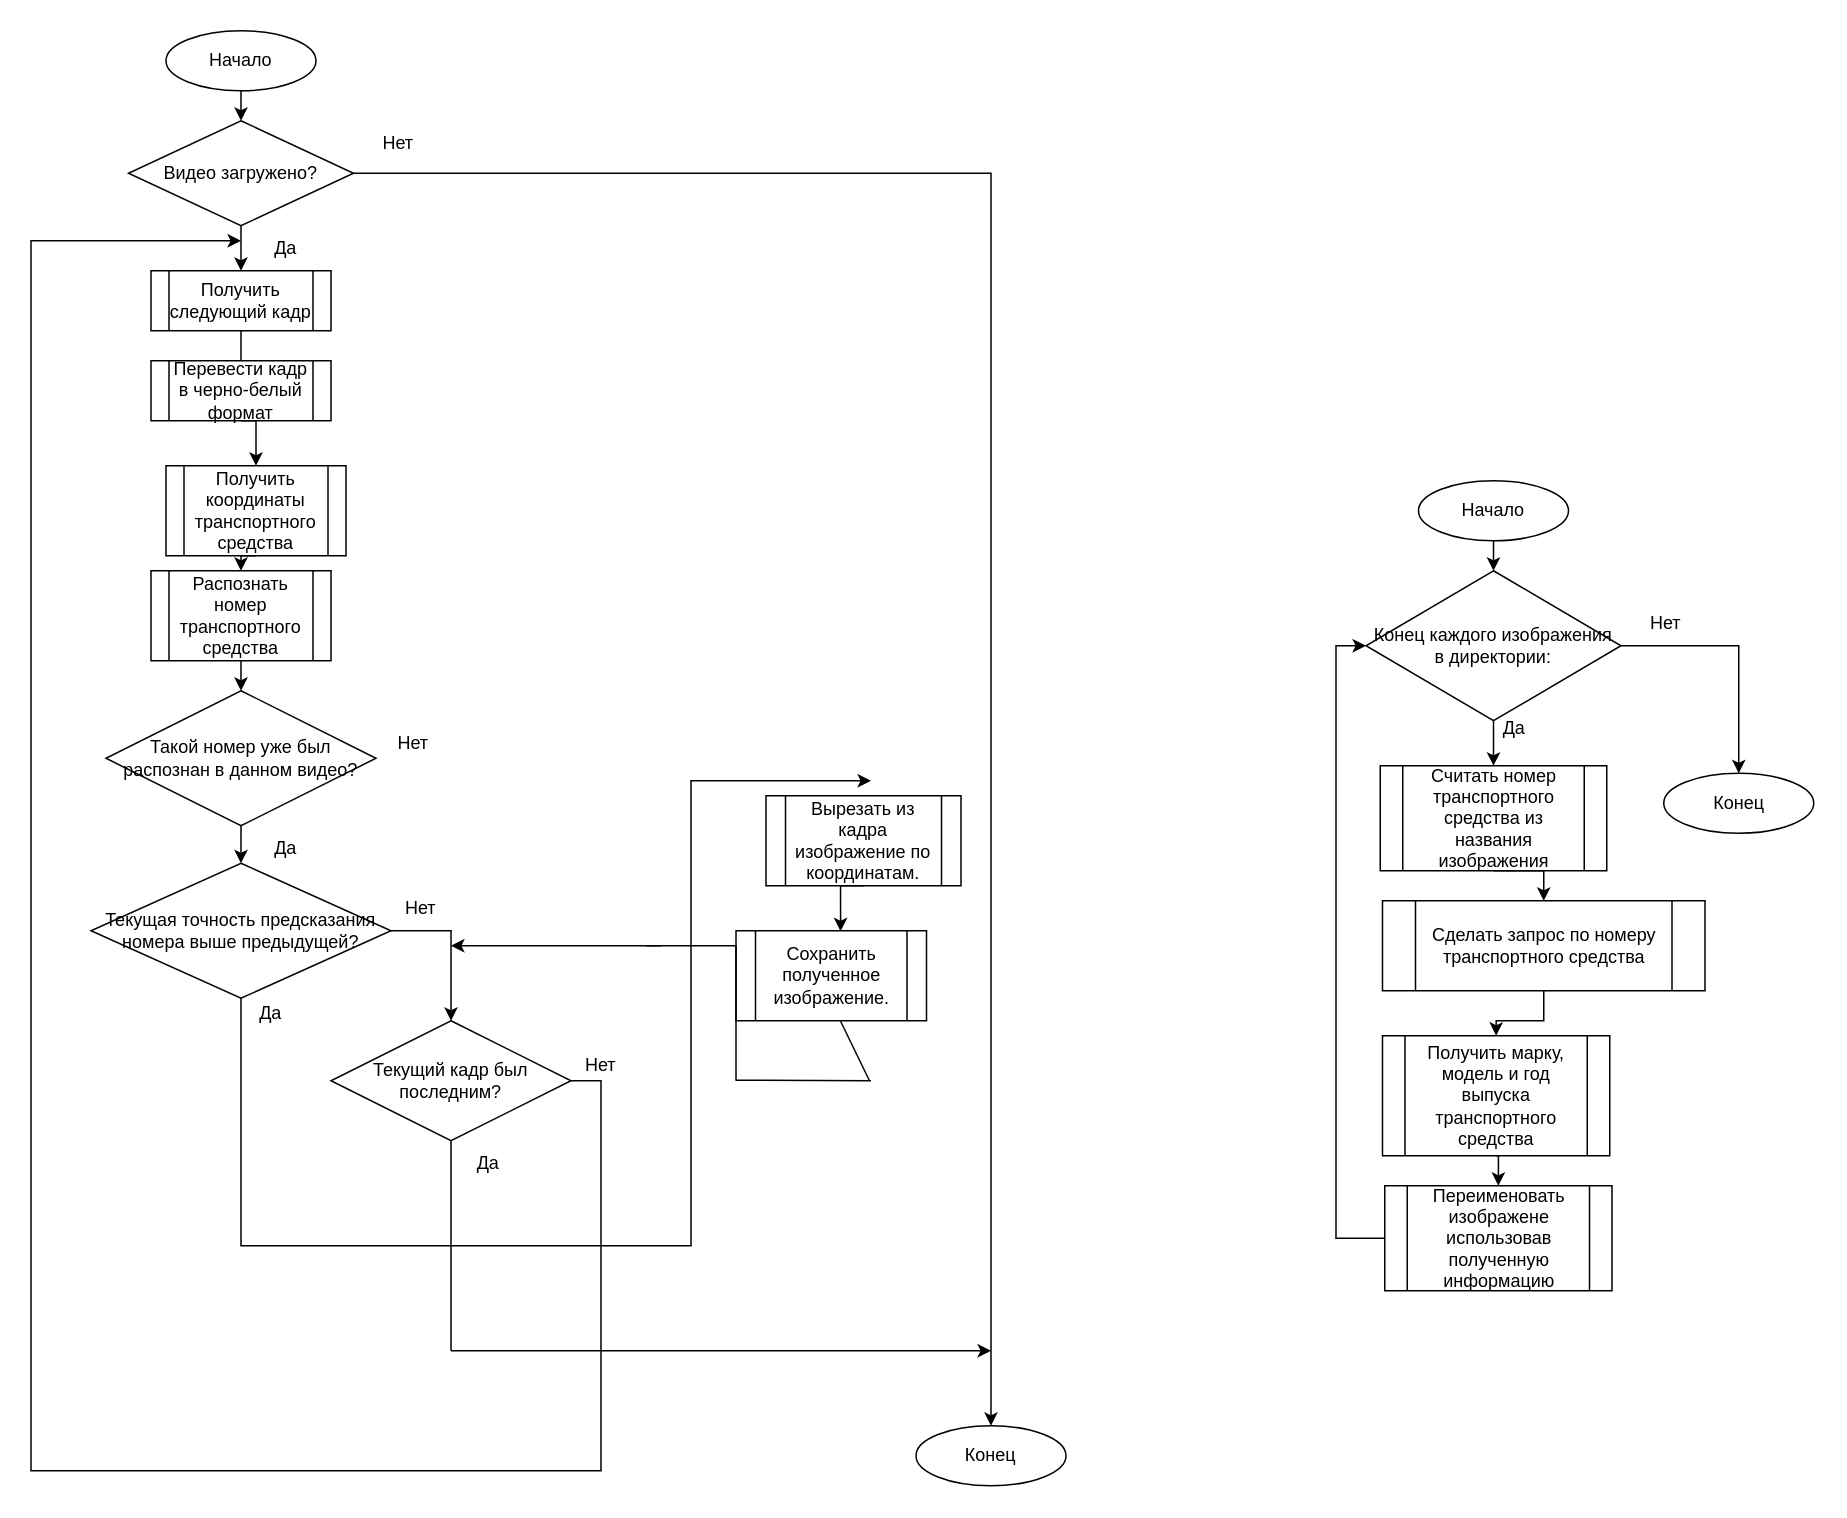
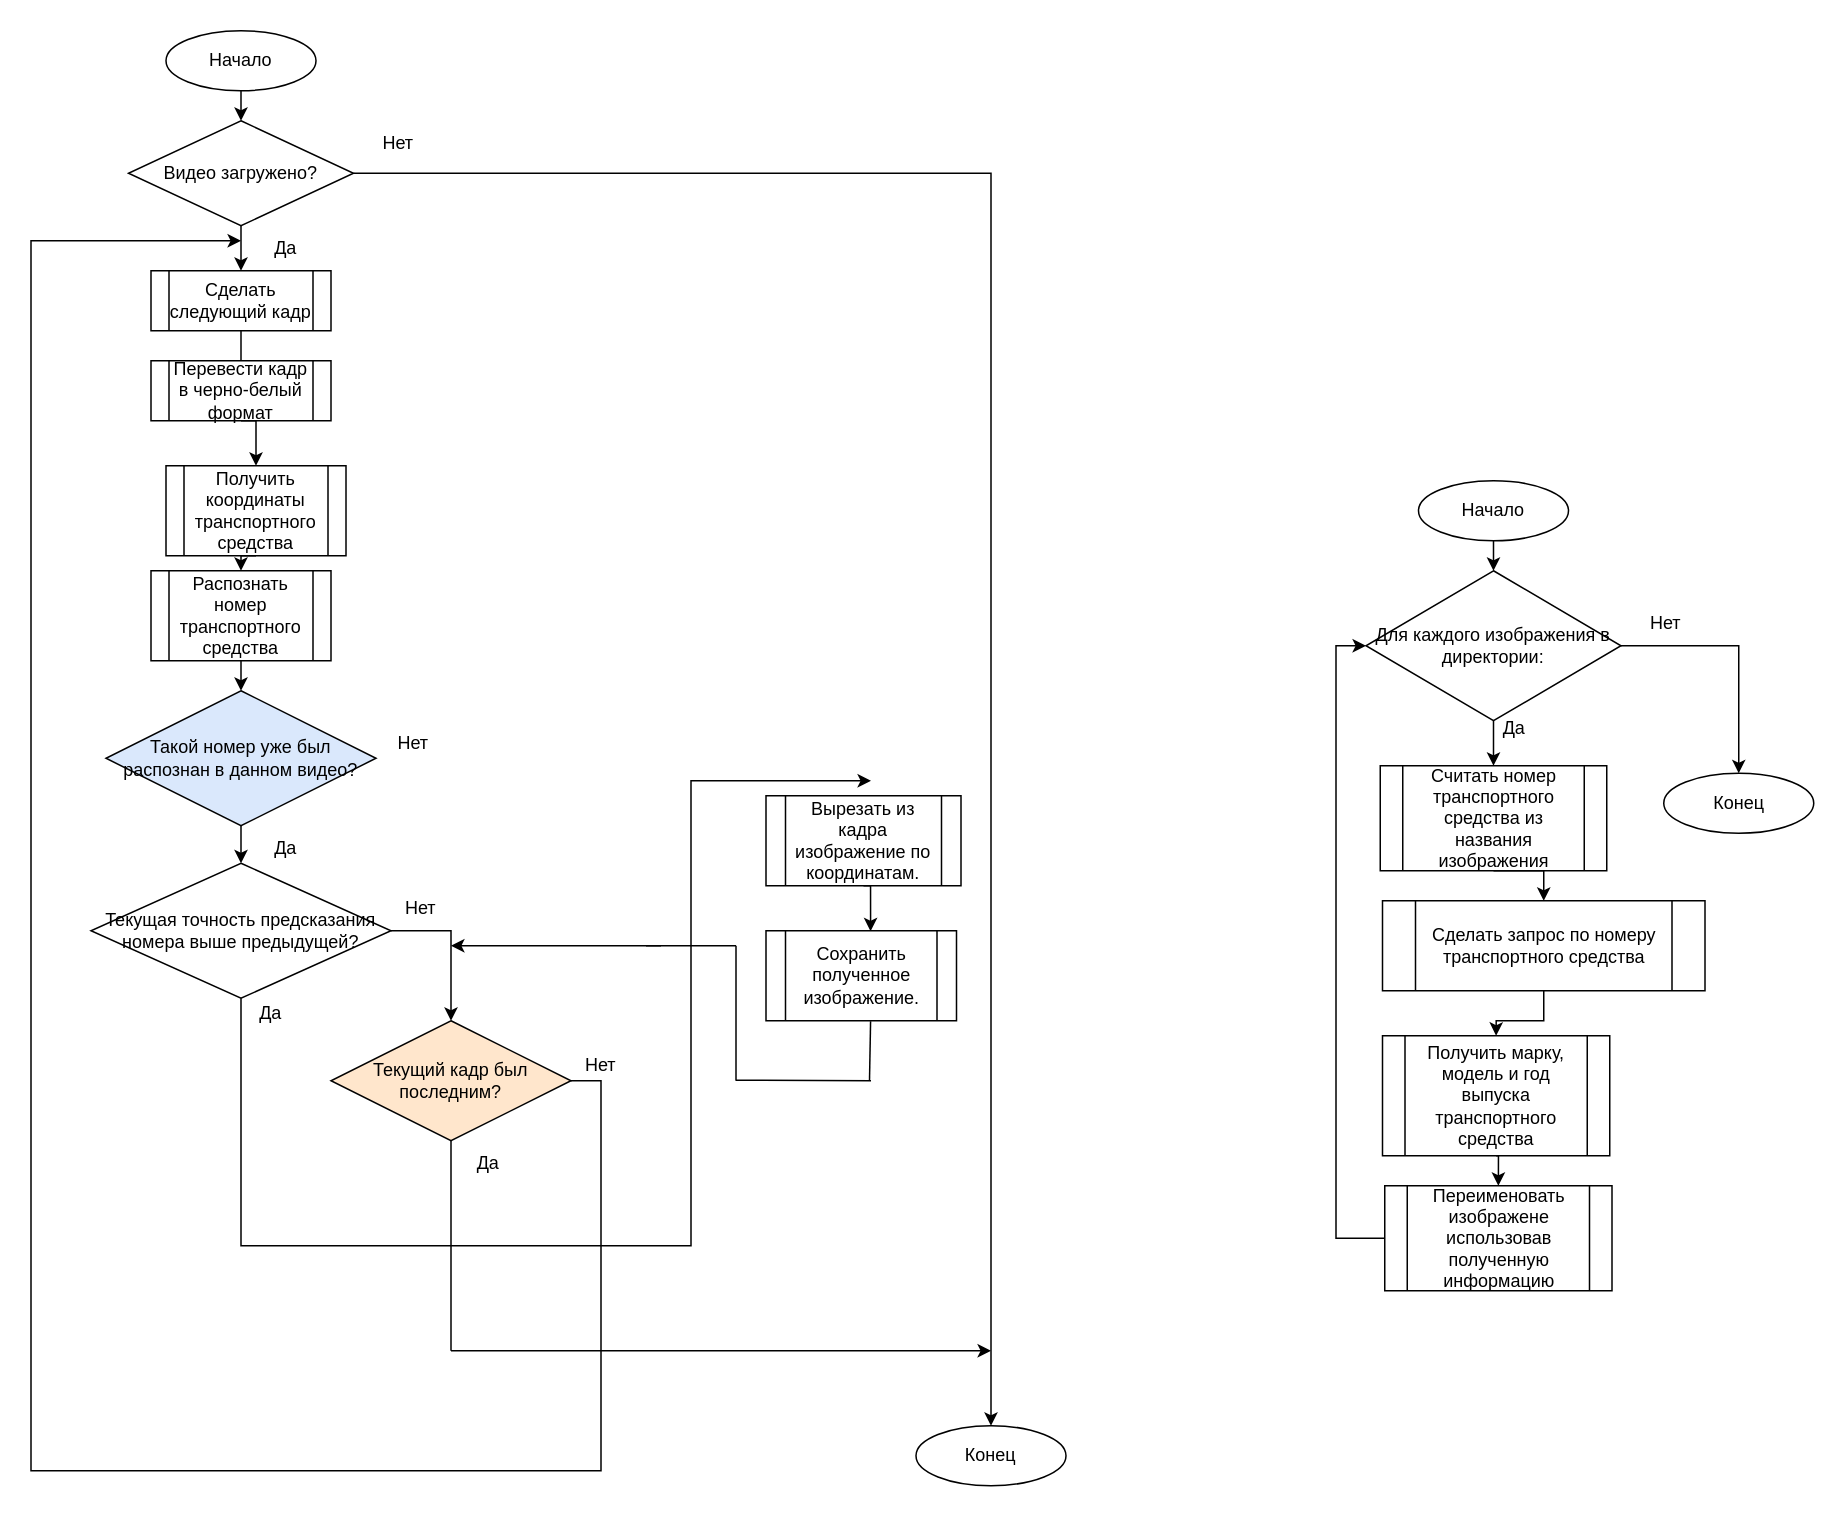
(241, 301) -> (241, 301)
(1493, 646) -> (1493, 646)
(241, 758) -> (241, 758)
(831, 976) -> (861, 976)
(451, 1081) -> (451, 1081)
